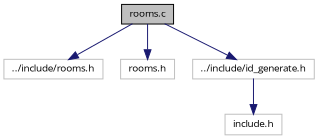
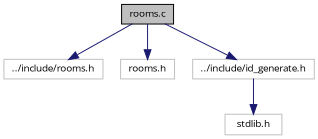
(253, 125) -> (253, 125)
